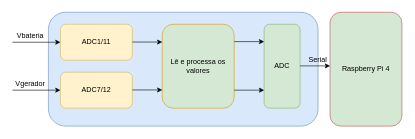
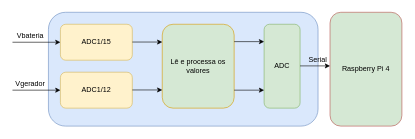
(96, 42) -> (96, 42)
(96, 90) -> (96, 90)
